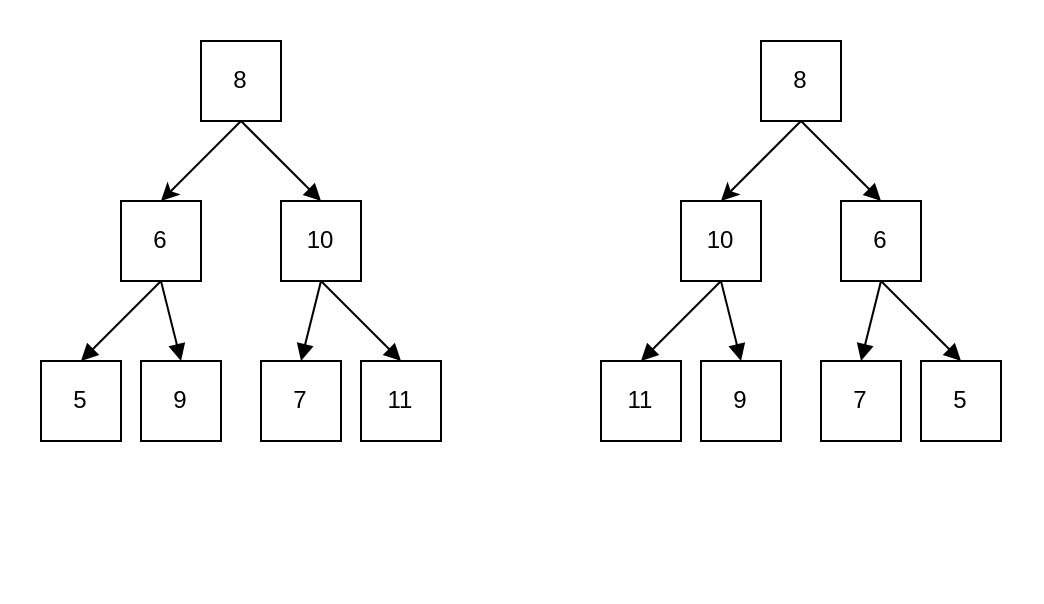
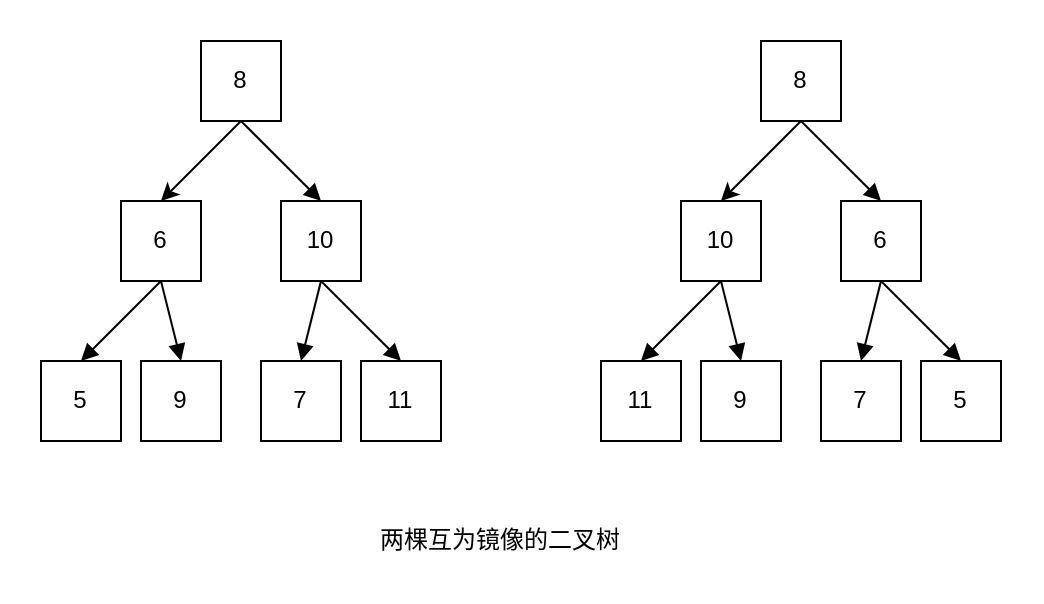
none -> (501, 541)
